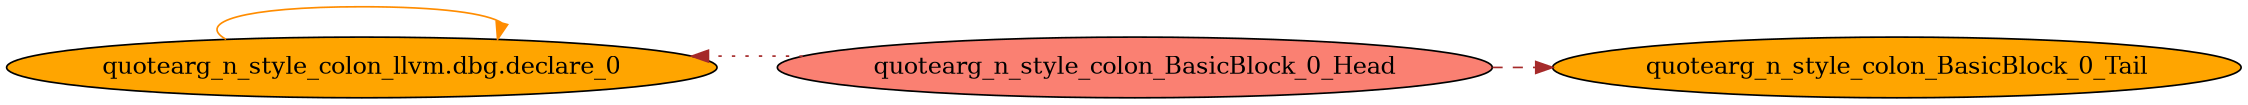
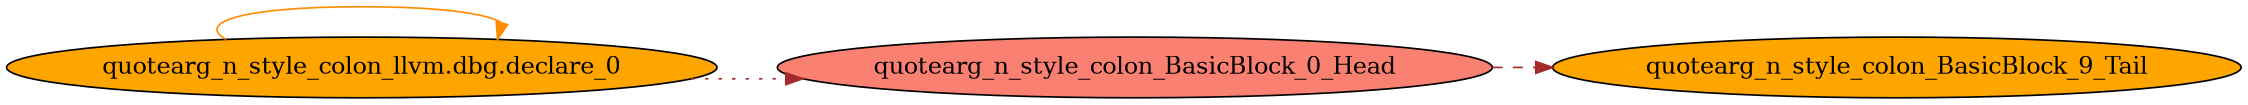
(756, 56) -> (739, 79)
(1897, 67) -> (1897, 67)
